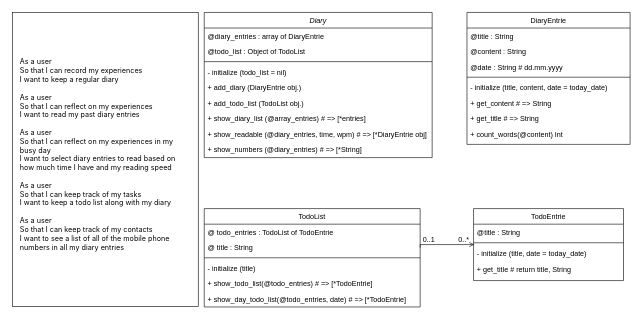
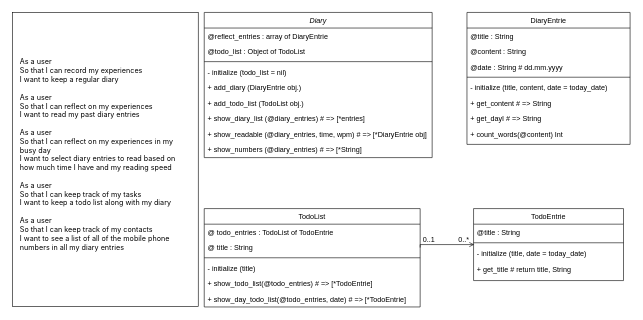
(274, 36) -> (278, 36)
(299, 119) -> (298, 119)
(510, 119) -> (510, 119)
